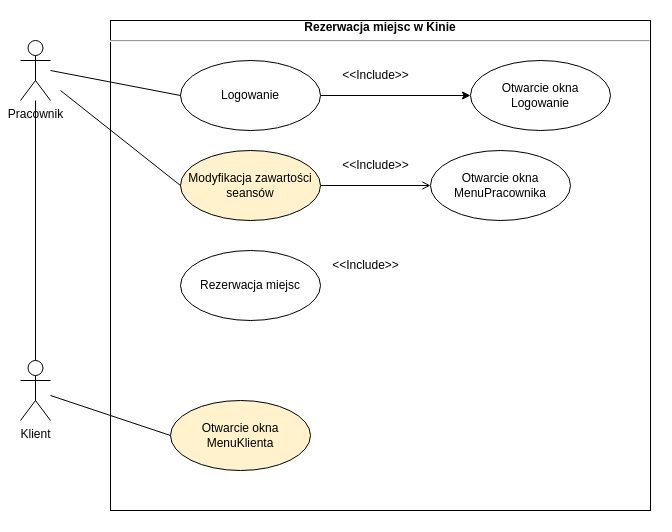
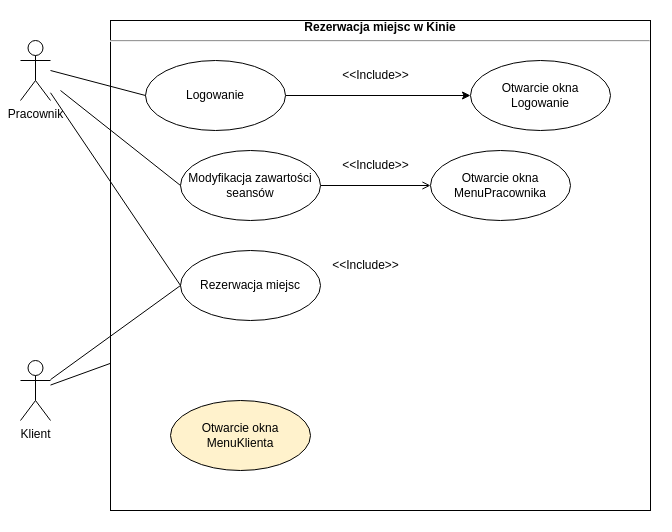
(251, 96) -> (216, 96)
(251, 186) -> (251, 186)
none -> (115, 188)
(36, 231) -> (116, 333)
(111, 416) -> (80, 374)
